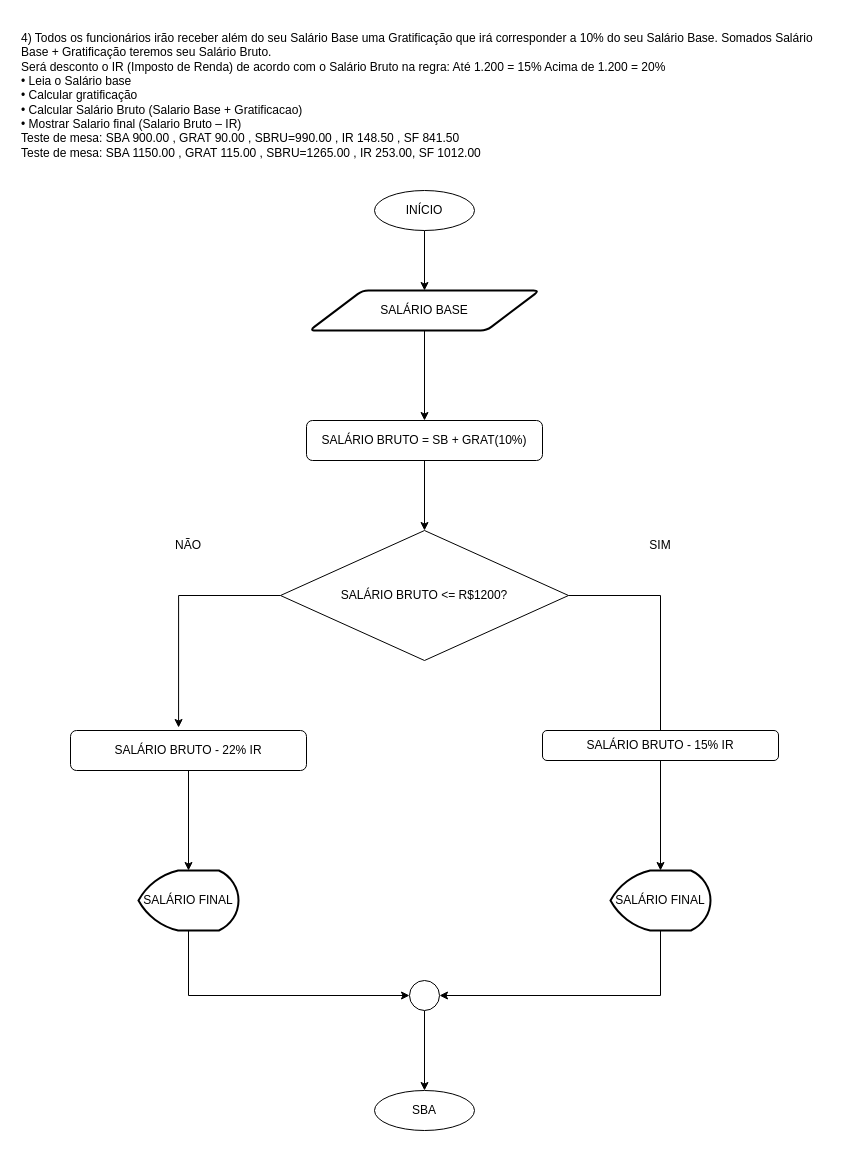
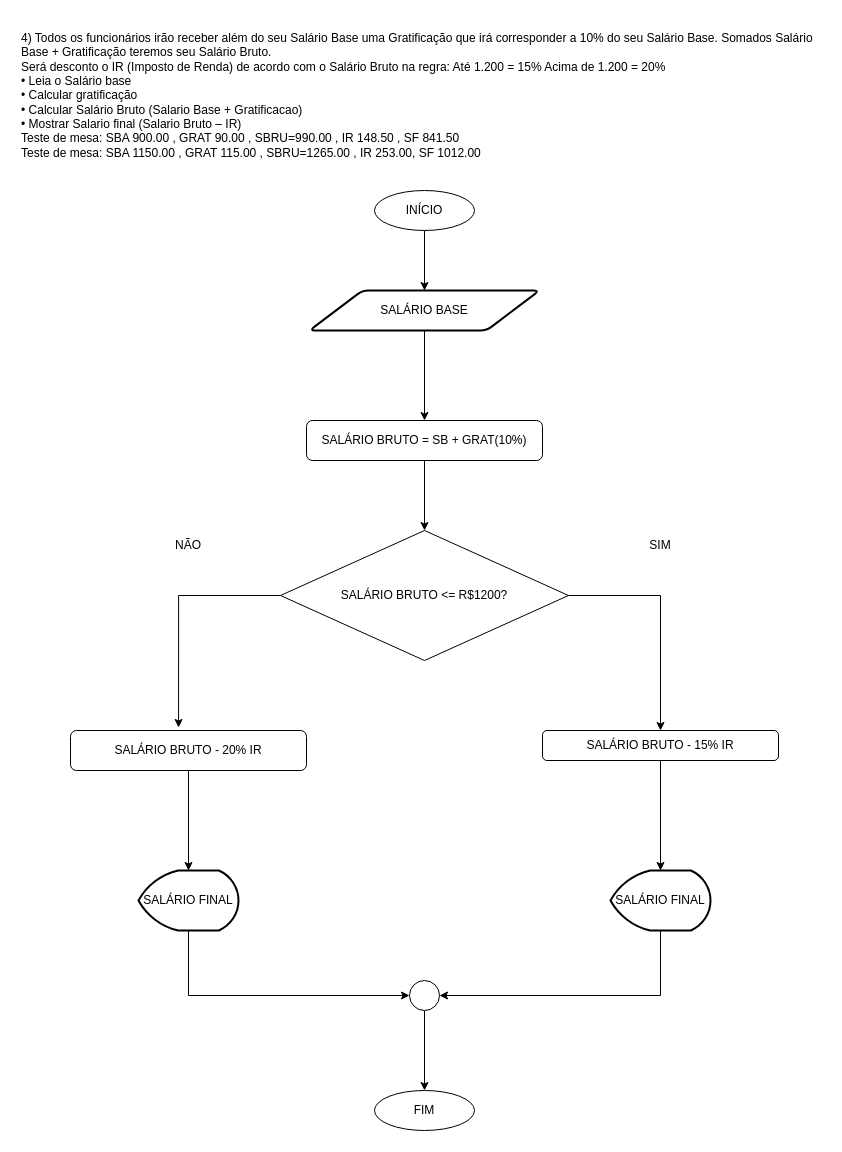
(661, 725) -> (661, 722)
(189, 751) -> (189, 751)
(425, 1111) -> (425, 1111)
